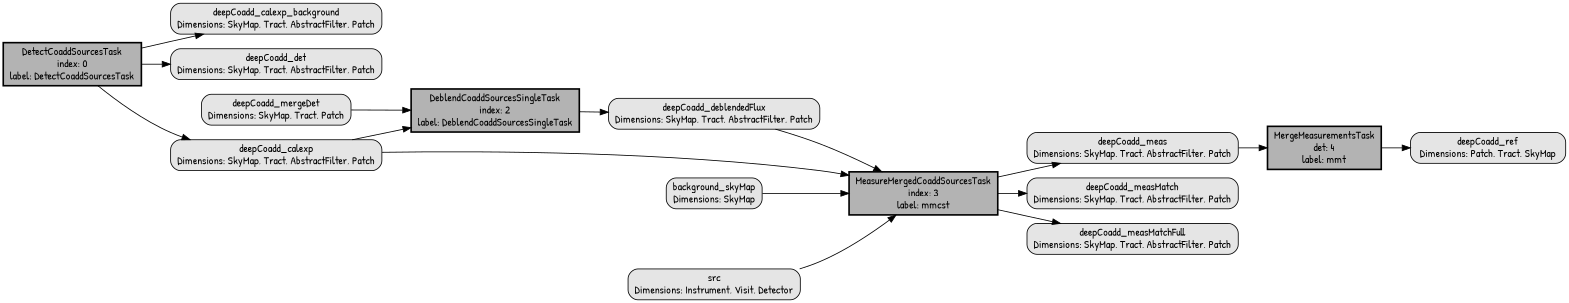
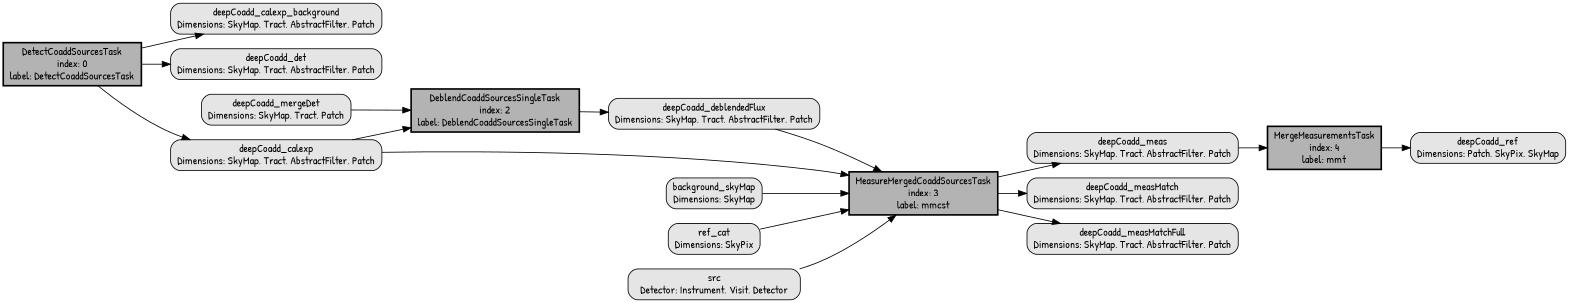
(1324, 148) -> (1324, 148)
(1488, 148) -> (1488, 148)
none -> (714, 239)
(714, 284) -> (714, 284)
